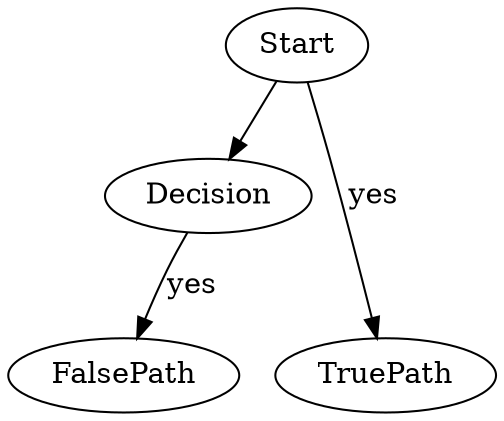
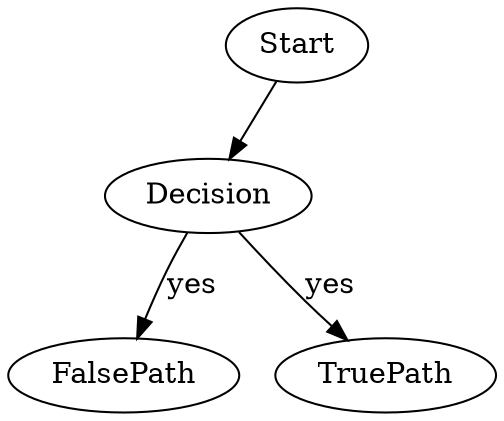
(341, 200) -> (284, 280)
